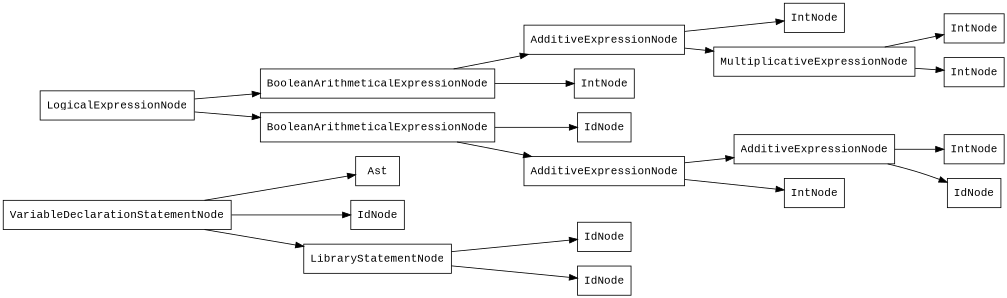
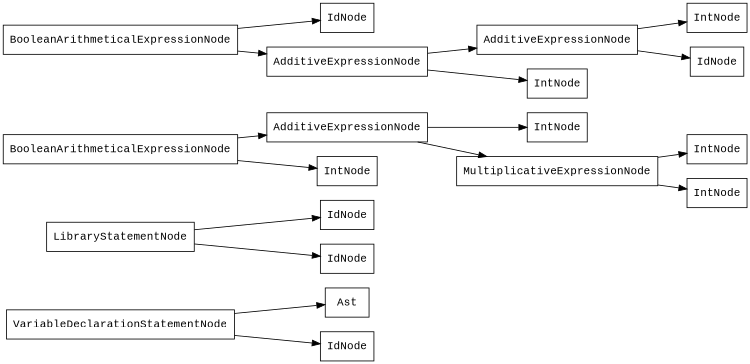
(117, 105) -> none
(250, 237) -> none
